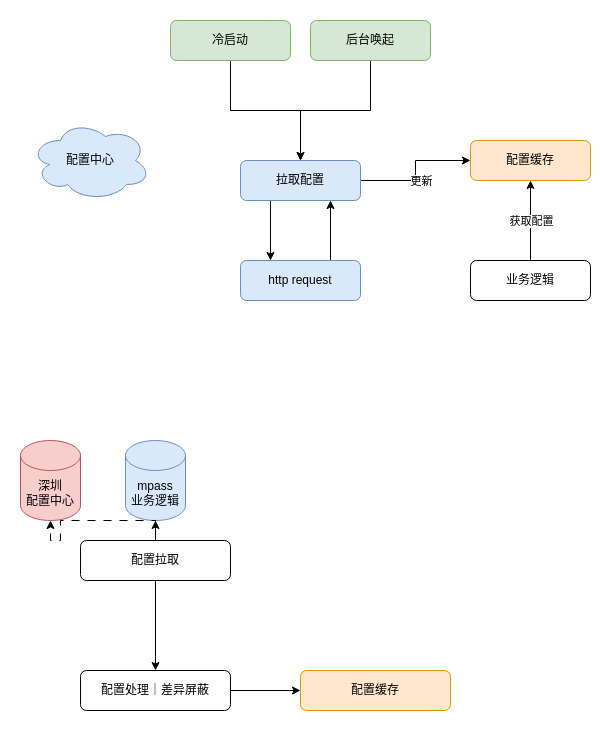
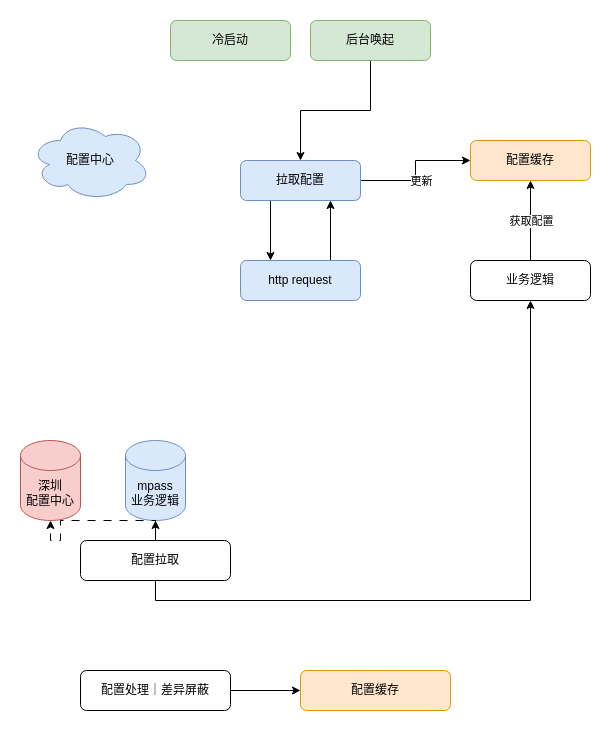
(240, 111) -> none
(156, 631) -> (488, 601)
